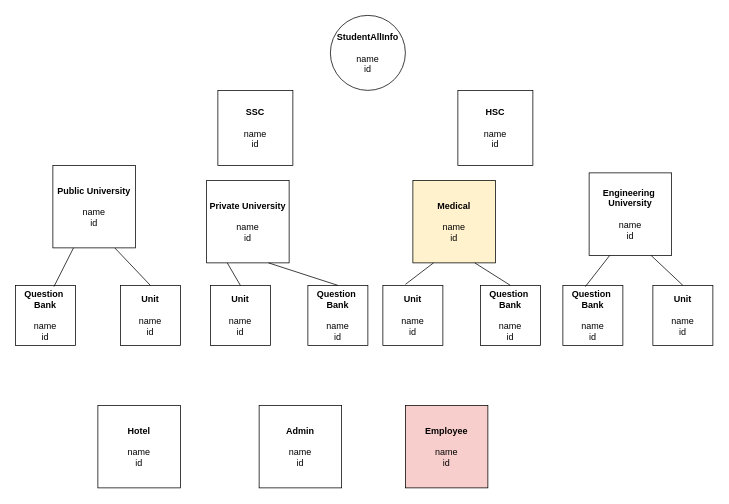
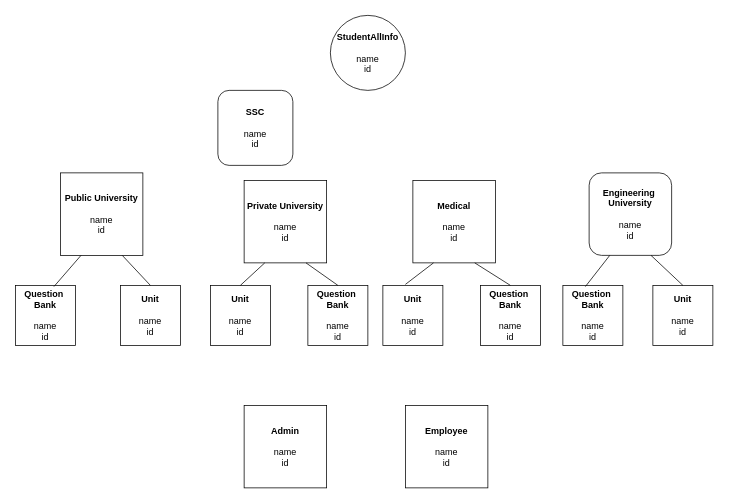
(255, 128) -> (255, 128)
(495, 128) -> none
(94, 207) -> (102, 214)
(630, 214) -> (630, 214)
(248, 222) -> (285, 222)
(454, 222) -> (454, 222)
(139, 447) -> none
(300, 447) -> (285, 447)
(447, 447) -> (447, 447)
